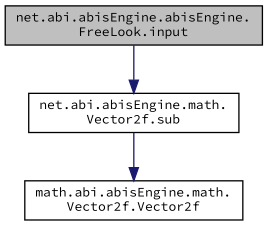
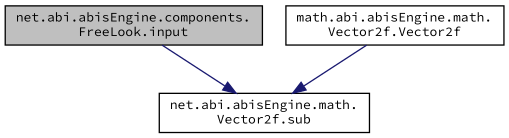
(134, 25) -> (134, 25)
(134, 150) -> (335, 66)
